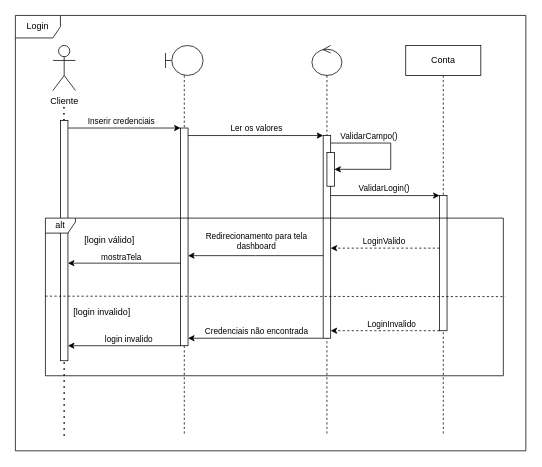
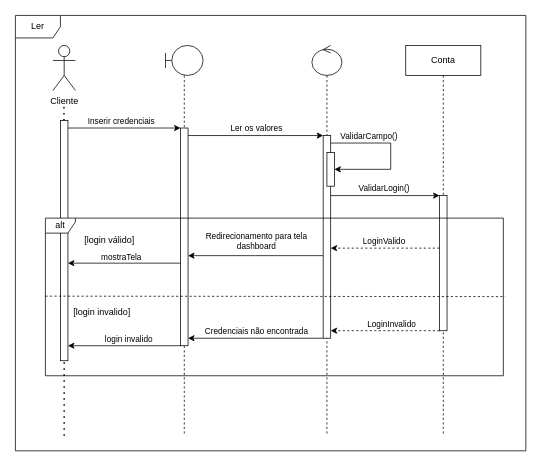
(38, 27) -> (38, 27)
